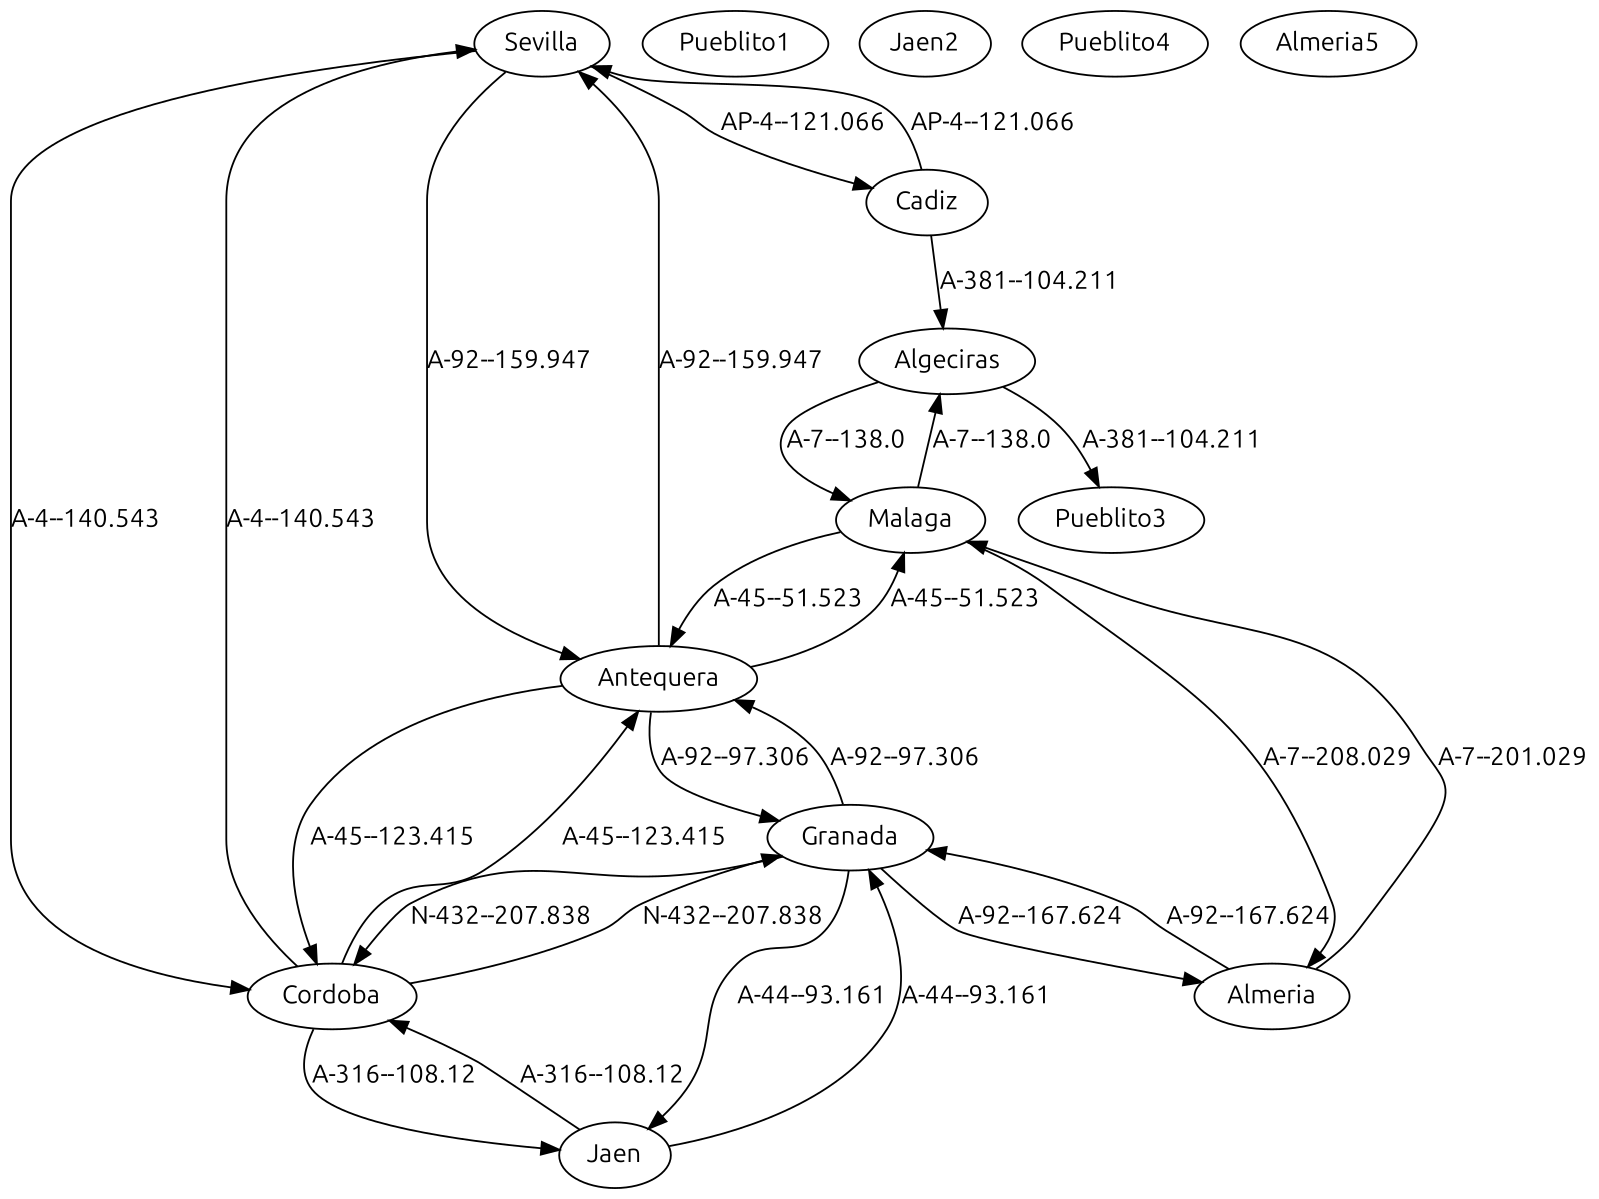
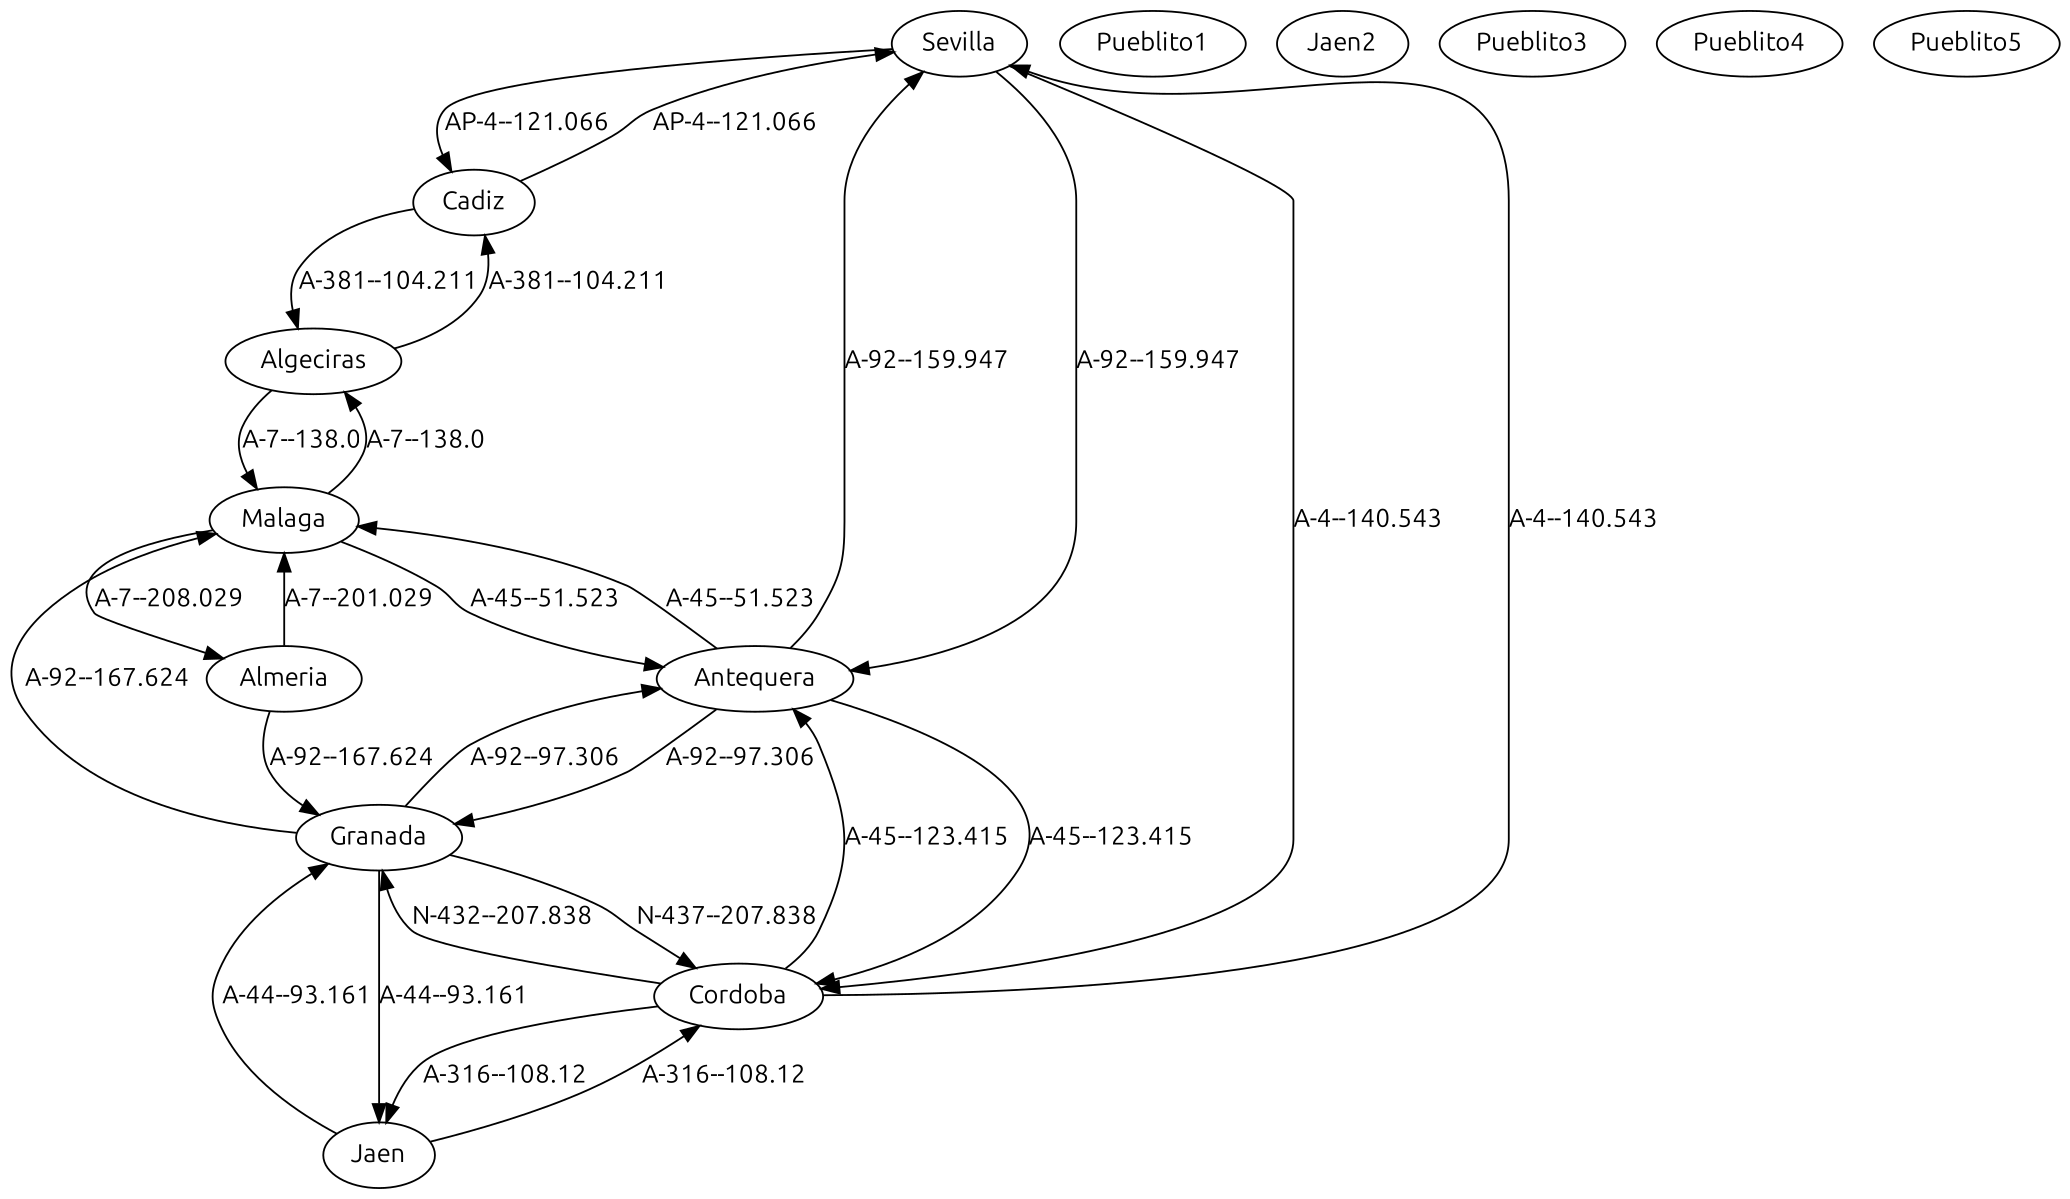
(1329, 44) -> (1967, 44)
(1054, 421) -> (459, 317)
(502, 917) -> (728, 917)
(1022, 947) -> (32, 720)
